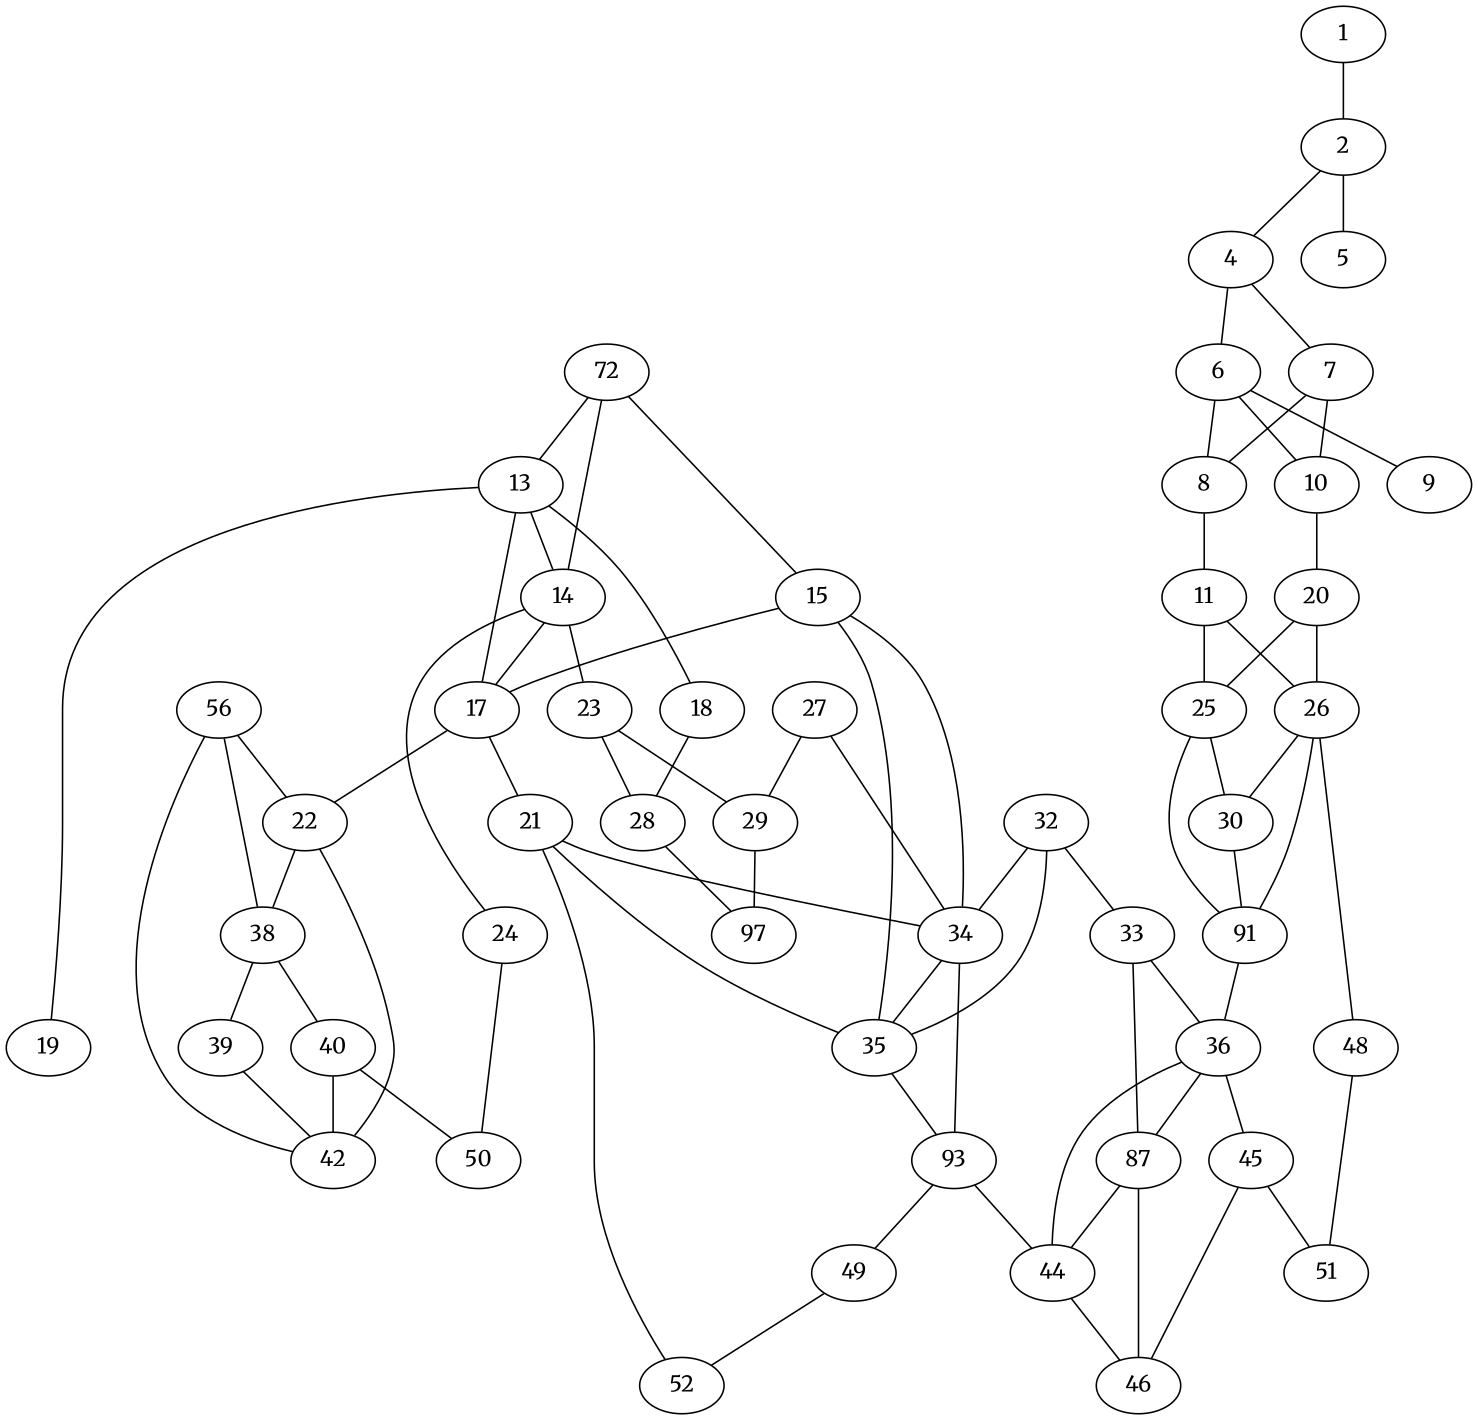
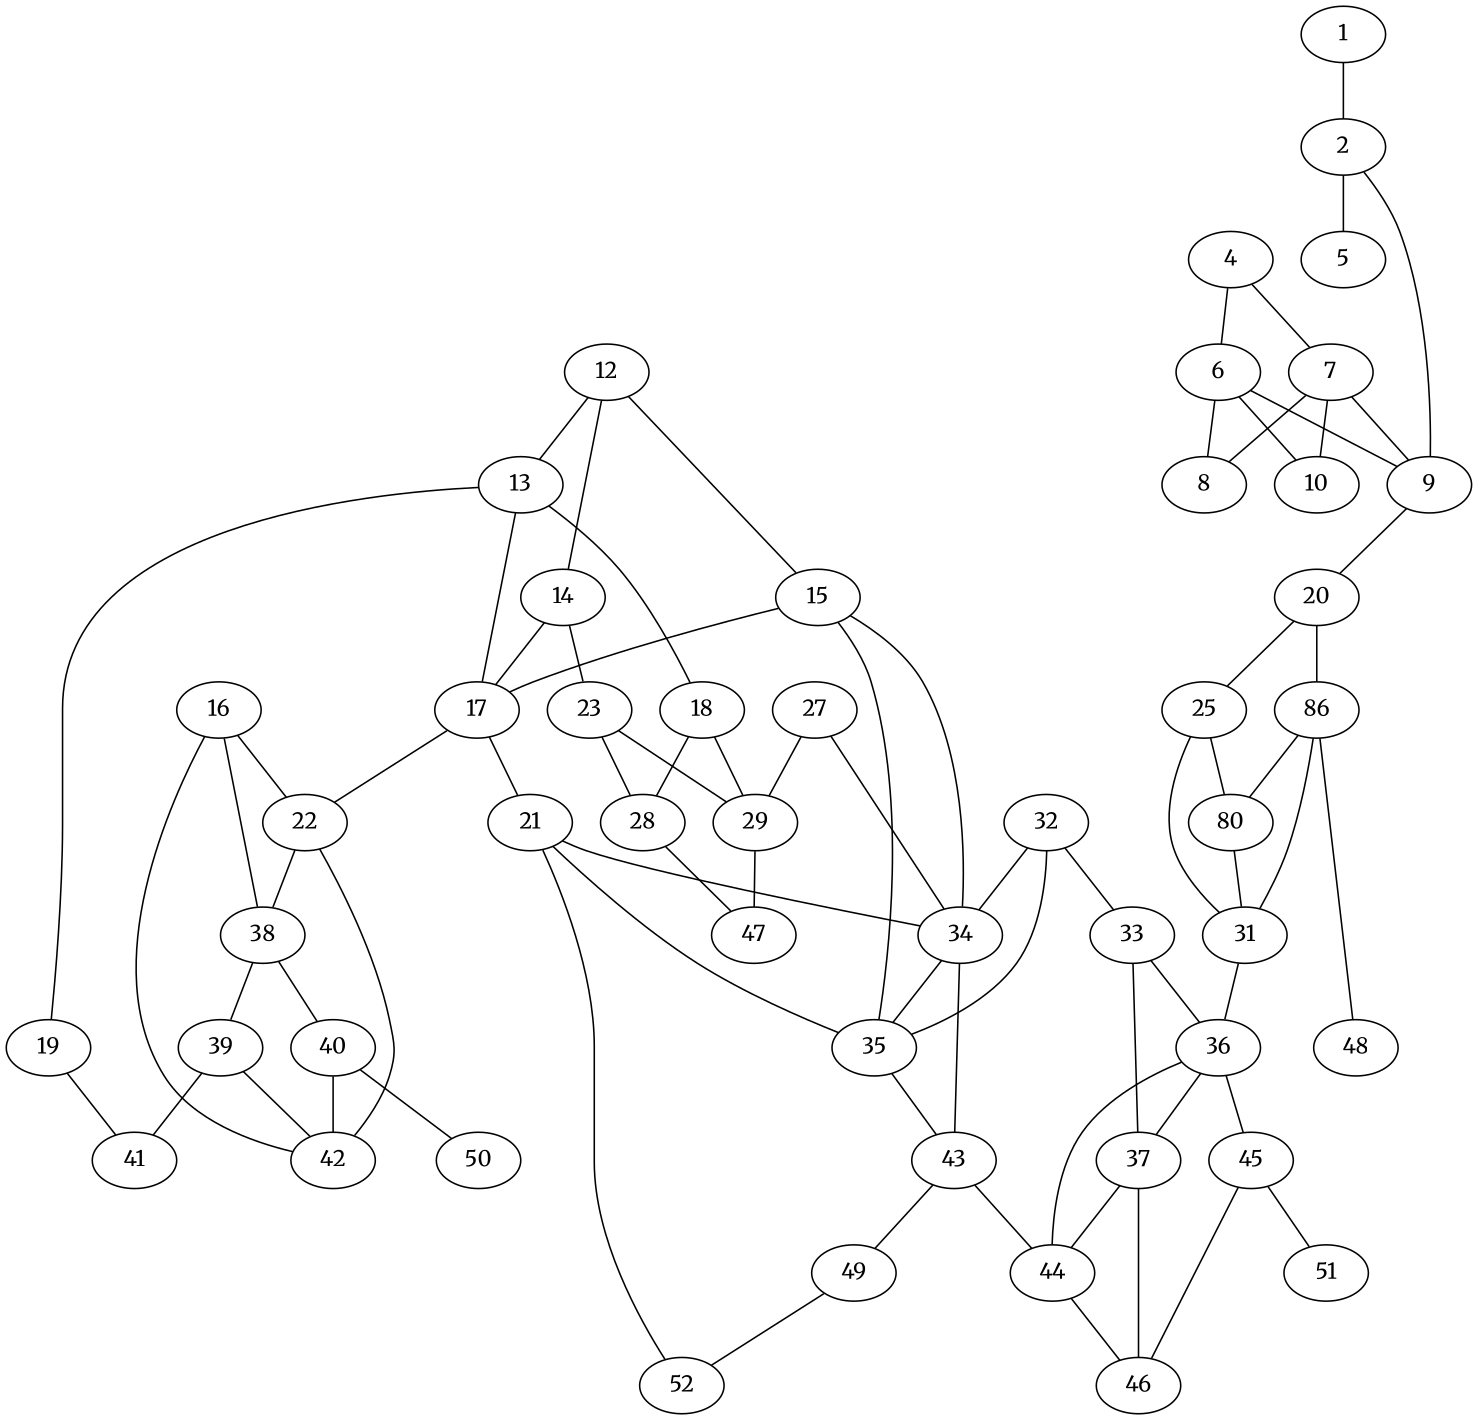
(1287, 203) -> (1420, 308)
(607, 372) -> (607, 372)
none -> (1380, 429)
(542, 541) -> none
(1317, 541) -> (1373, 541)
(1204, 597) -> none
(219, 710) -> (219, 710)
(1317, 710) -> (1317, 710)
none -> (729, 766)
(1231, 823) -> (1231, 823)
(505, 935) -> none
(754, 935) -> (754, 935)
(1245, 935) -> (1245, 935)
none -> (134, 1160)
(954, 1160) -> (954, 1160)
(1139, 1160) -> (1139, 1160)
(1341, 1160) -> none
